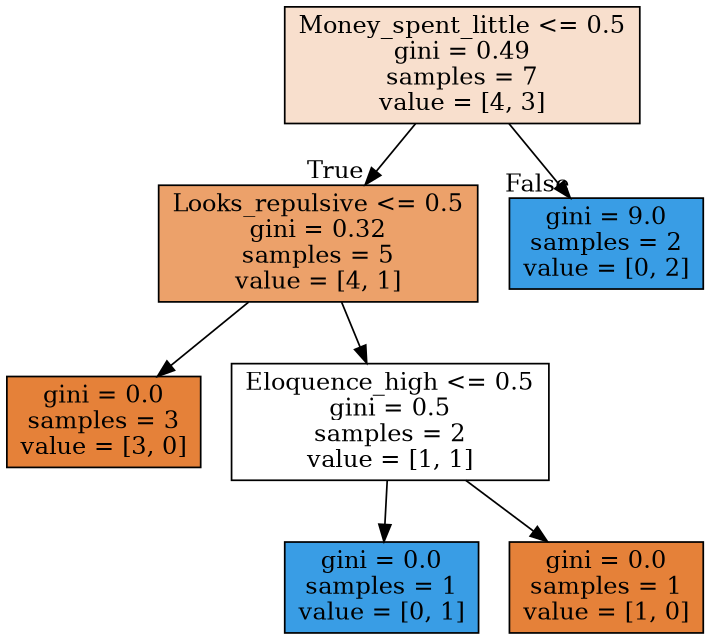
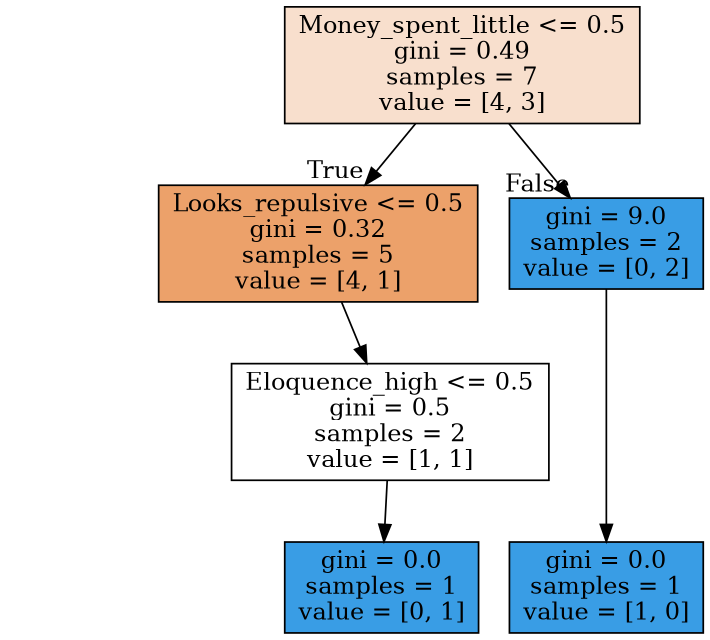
(104, 422) -> none
(500, 506) -> (606, 407)
(606, 587) -> (606, 587)
